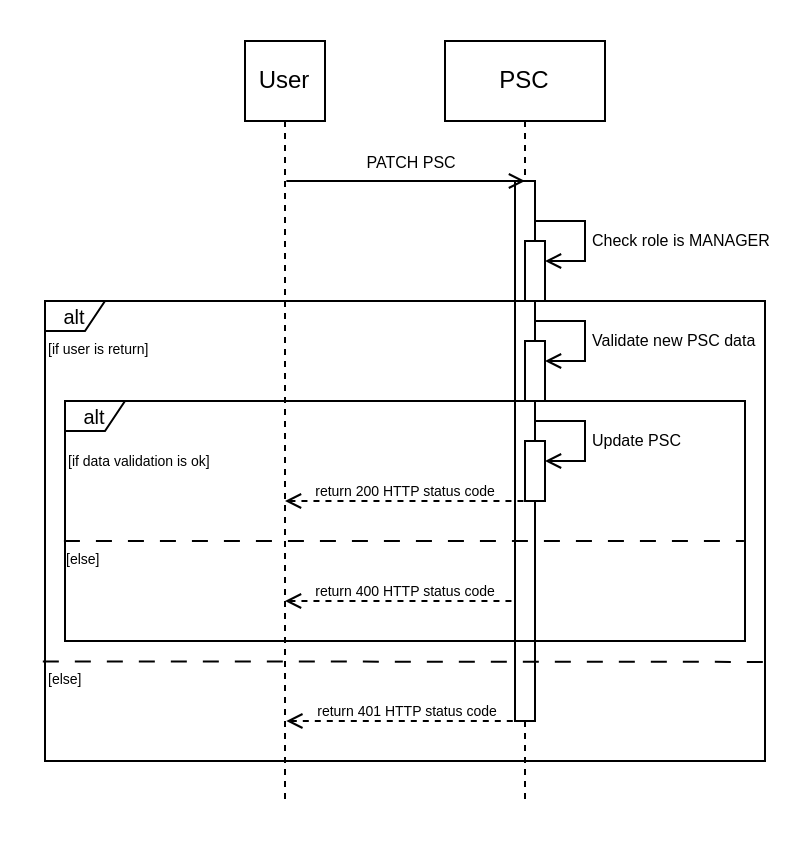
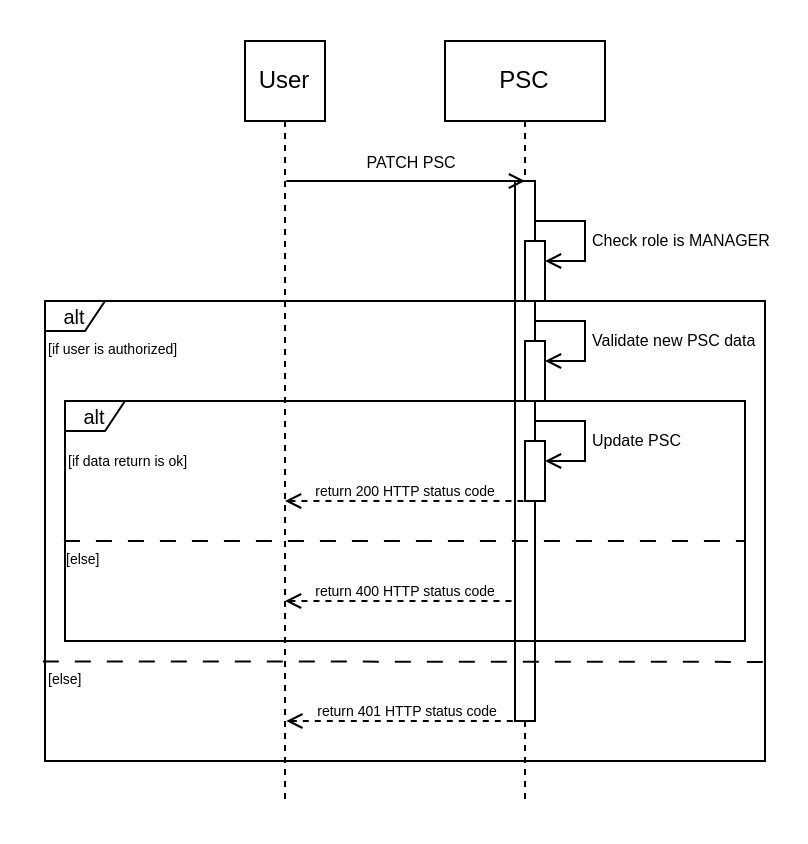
(114, 351) -> (128, 351)
(155, 463) -> (144, 463)
